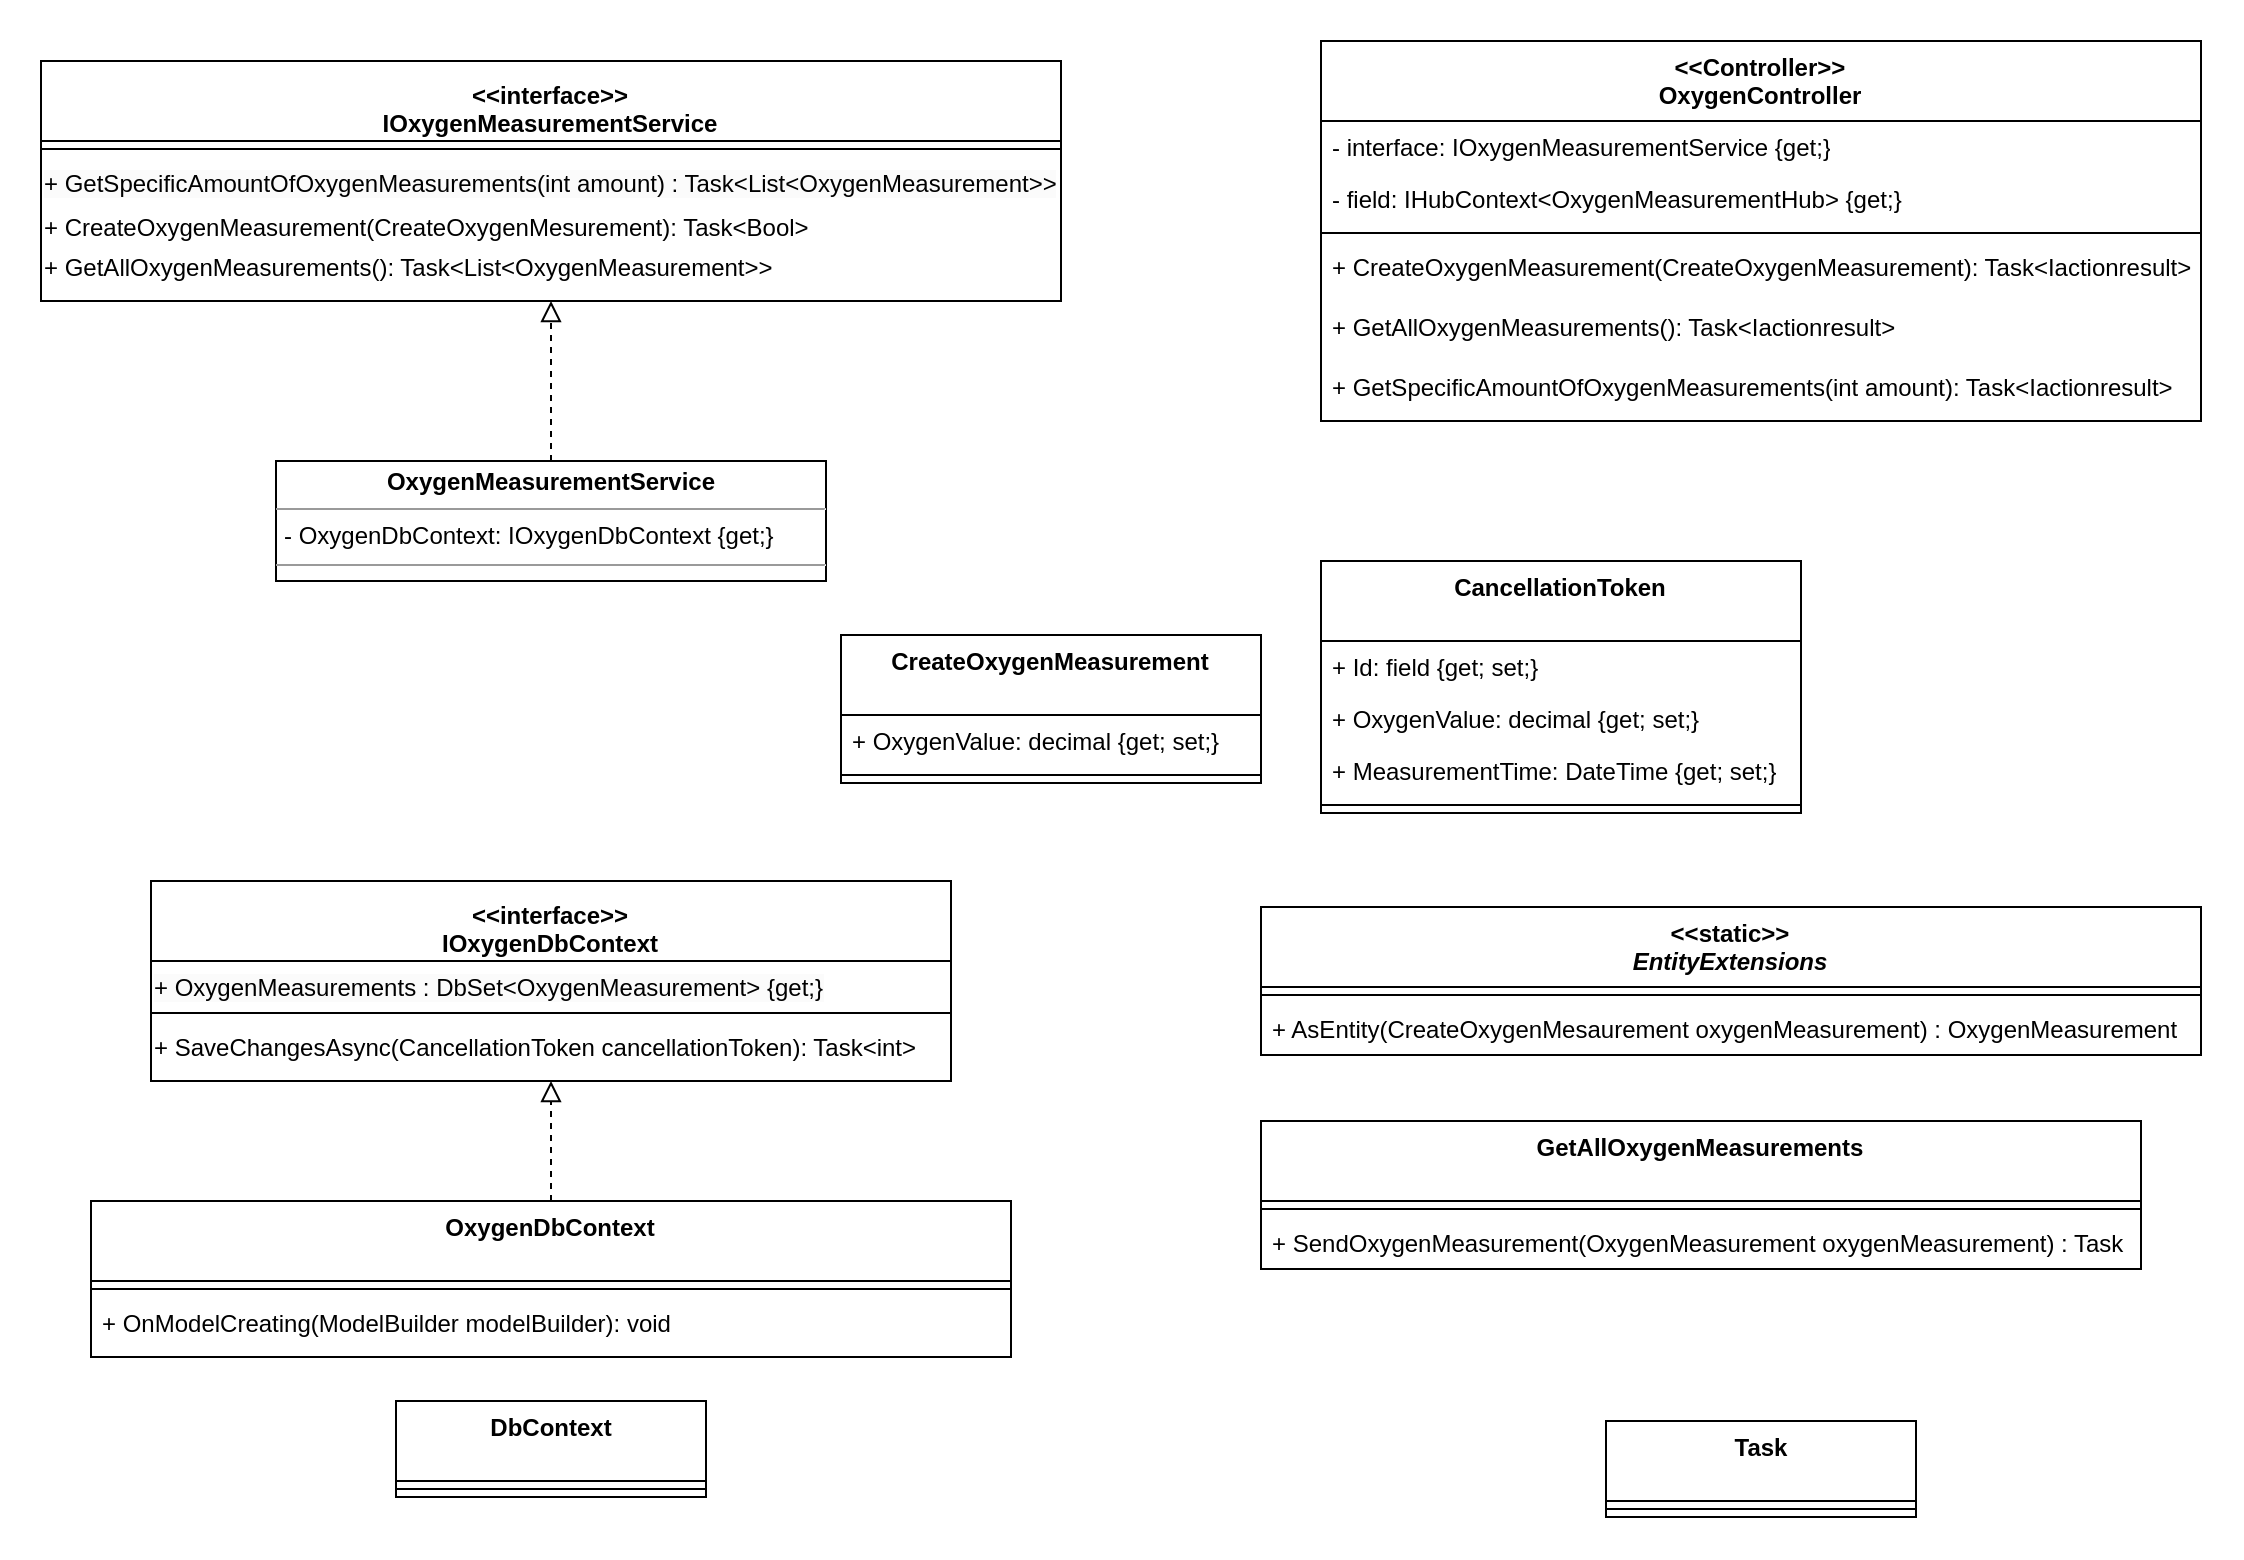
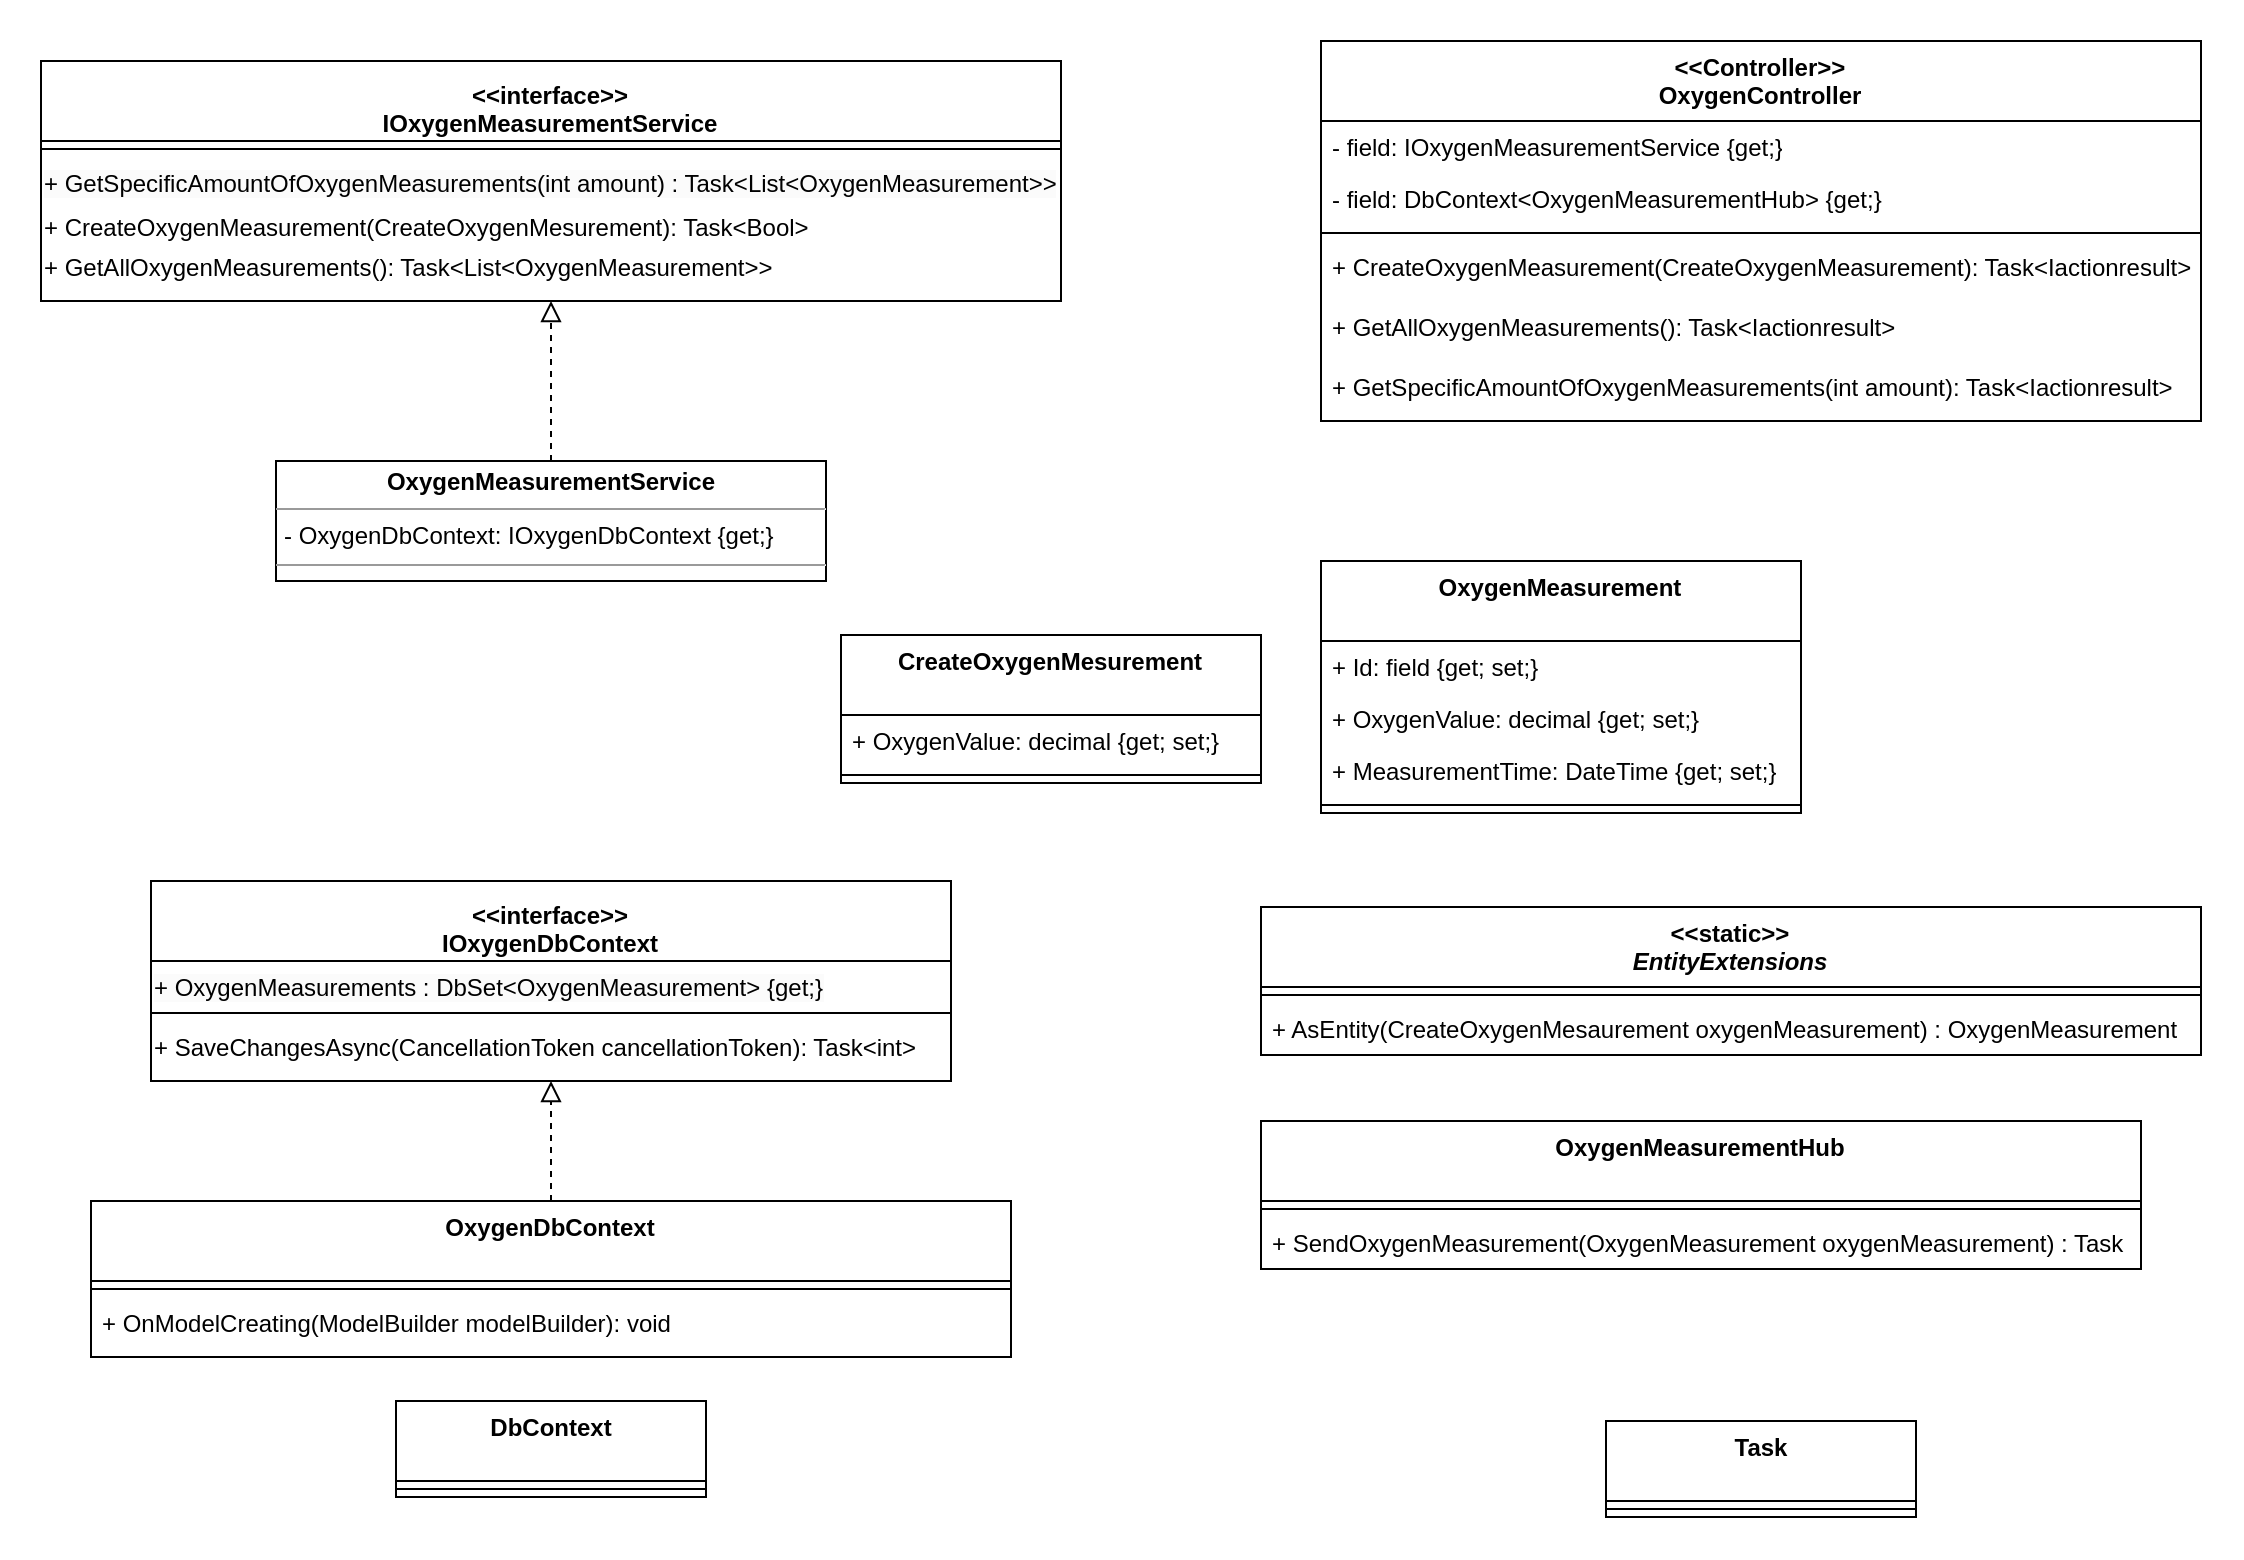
(1617, 149) -> (1587, 149)
(1644, 201) -> (1630, 201)
(1561, 589) -> (1561, 589)
(1051, 663) -> (1051, 663)
(1701, 1149) -> (1701, 1149)
